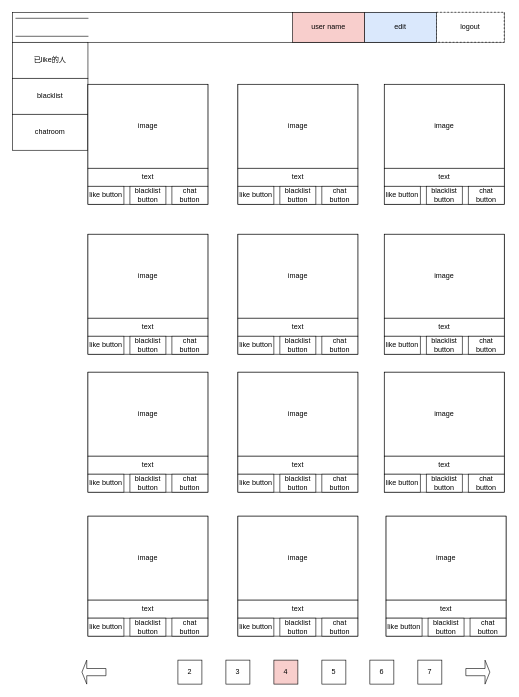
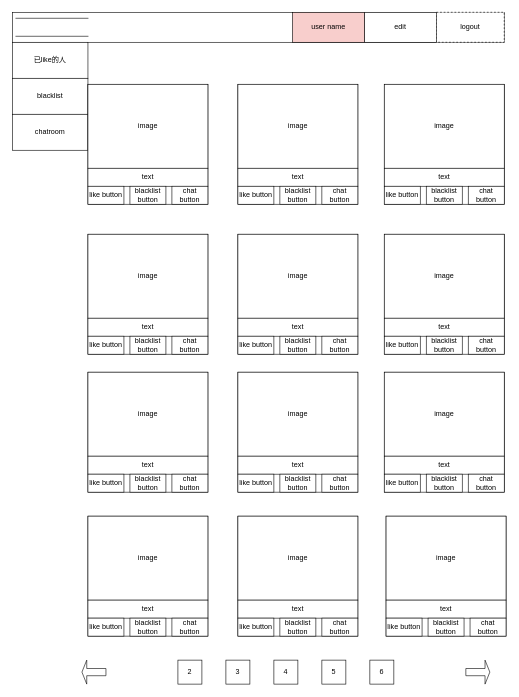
(401, 27) -> (401, 27)
(286, 672) -> (286, 672)
(430, 672) -> none
